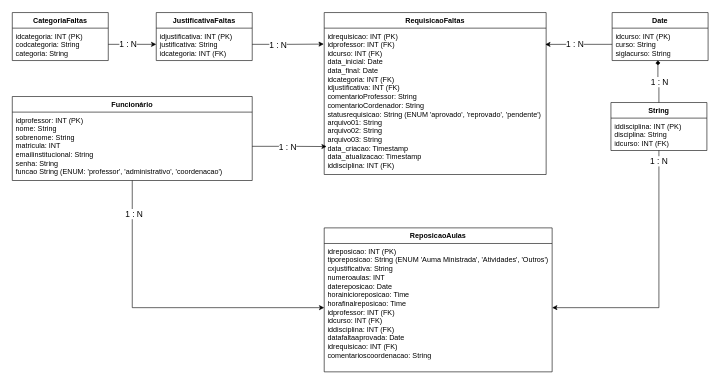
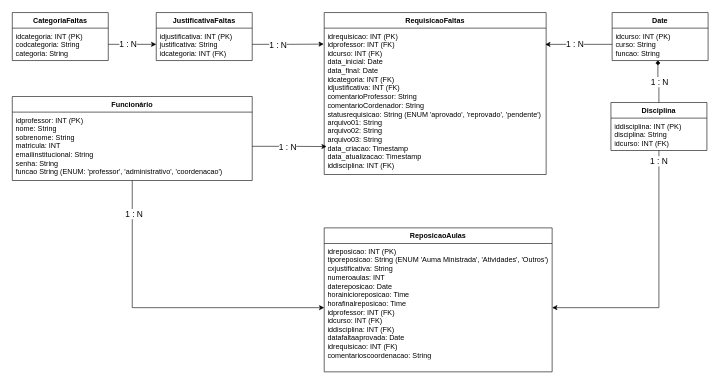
(648, 45) -> (646, 45)
(659, 111) -> (659, 111)
